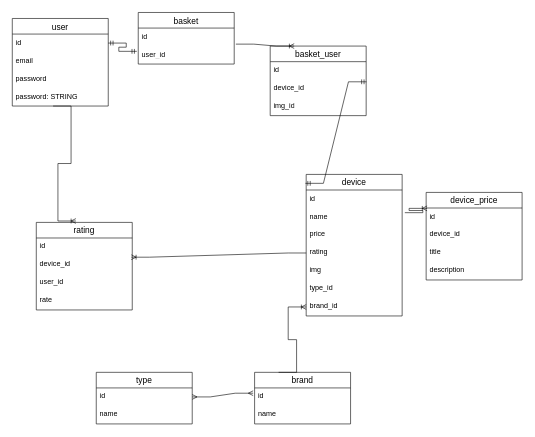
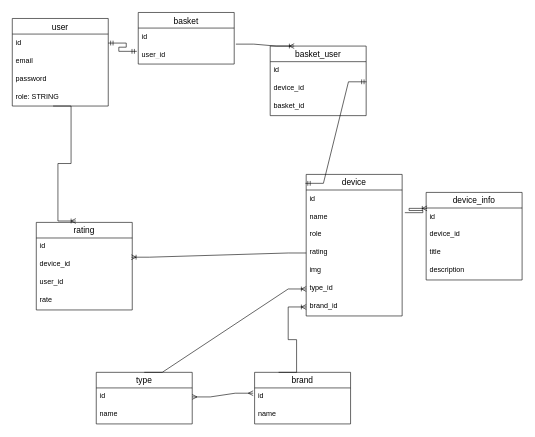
(46, 96) -> (37, 96)
(284, 106) -> (291, 106)
(474, 201) -> (474, 201)
(319, 234) -> (317, 234)
none -> (225, 331)
